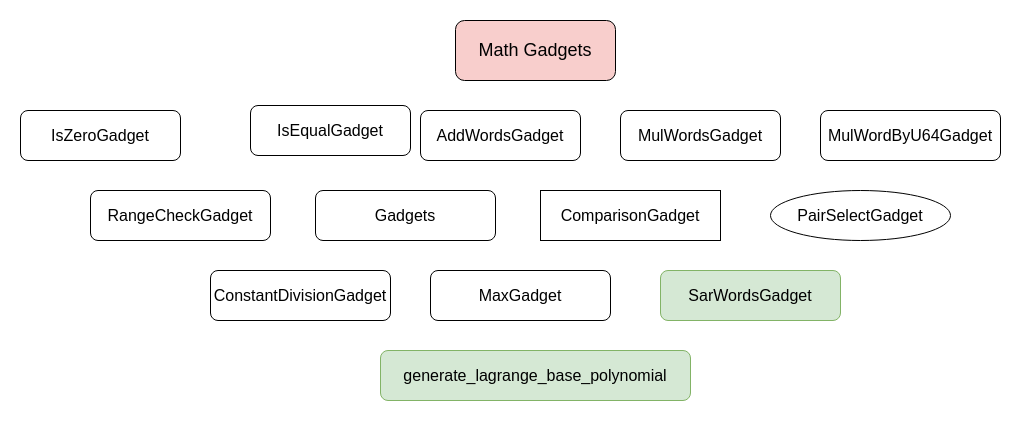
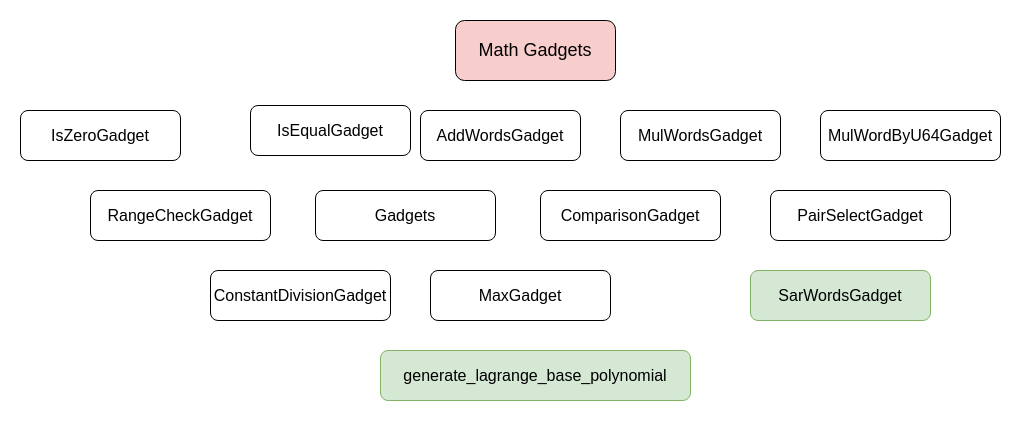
(631, 216) -> (631, 216)
(861, 216) -> (861, 216)
(751, 296) -> (841, 296)
